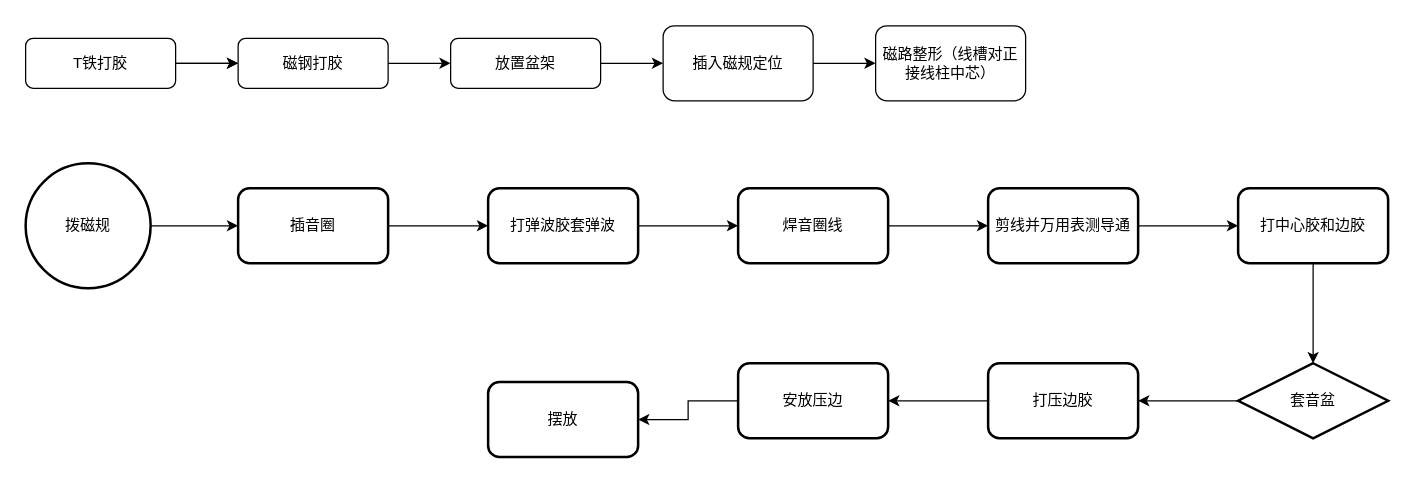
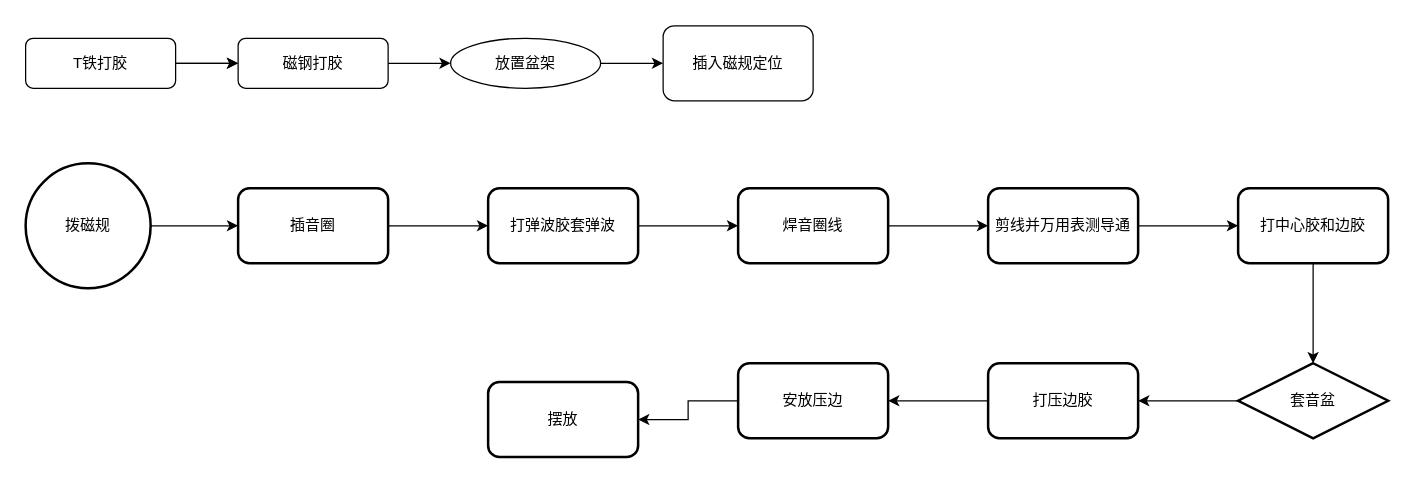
(526, 63) -> (526, 63)
(840, 63) -> none
(951, 63) -> none
